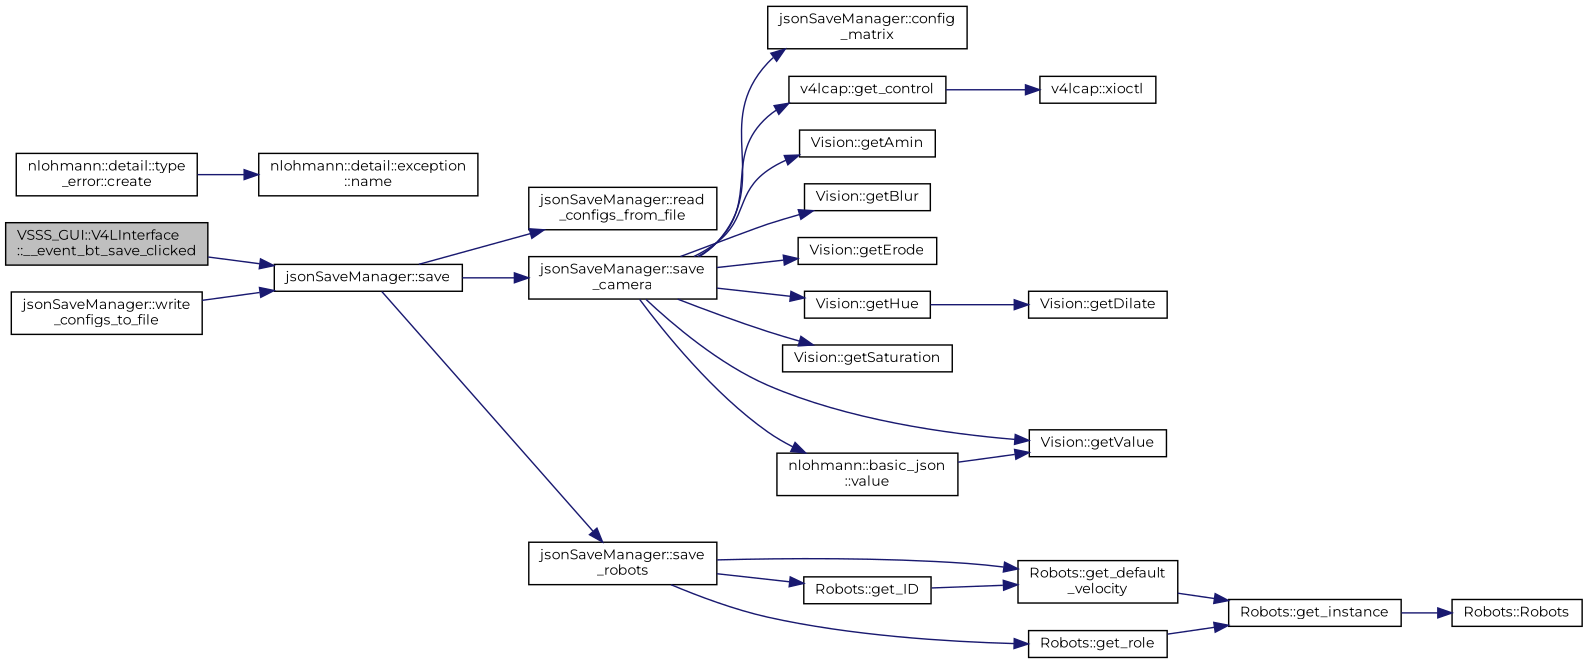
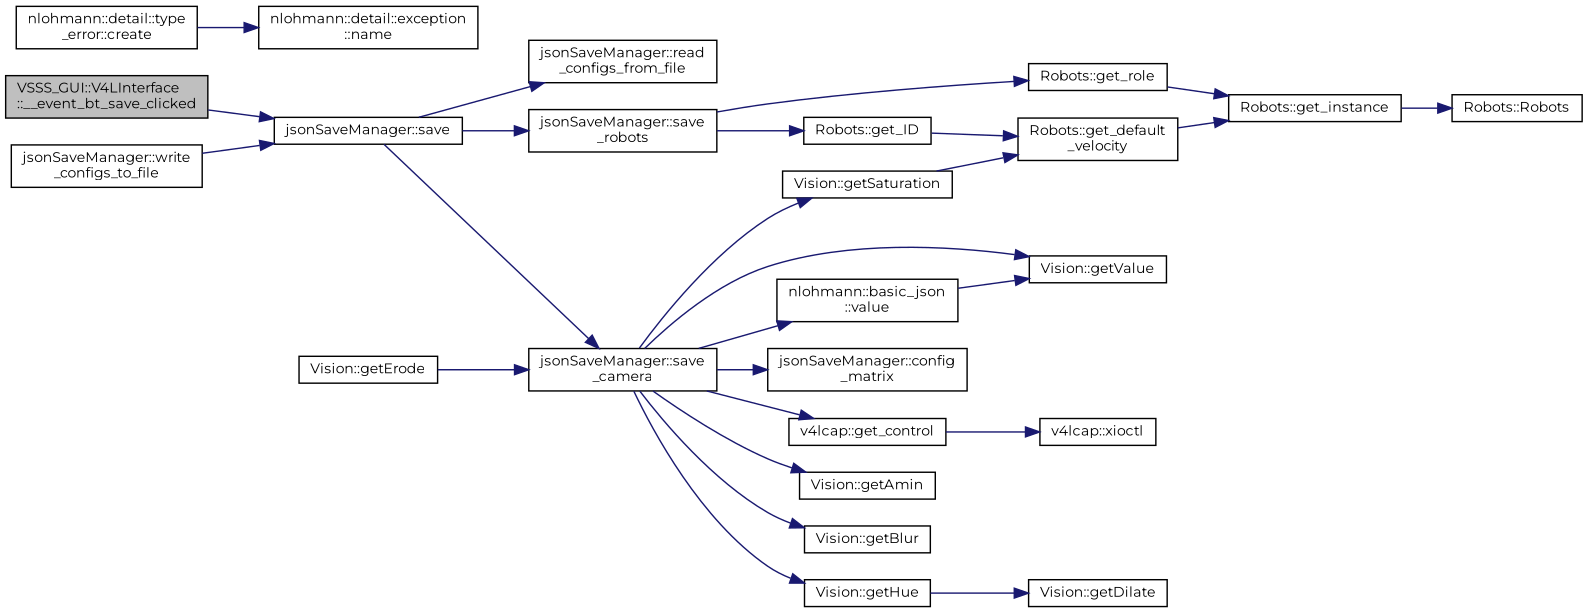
(750, 264) -> (476, 370)
(861, 559) -> (970, 164)
